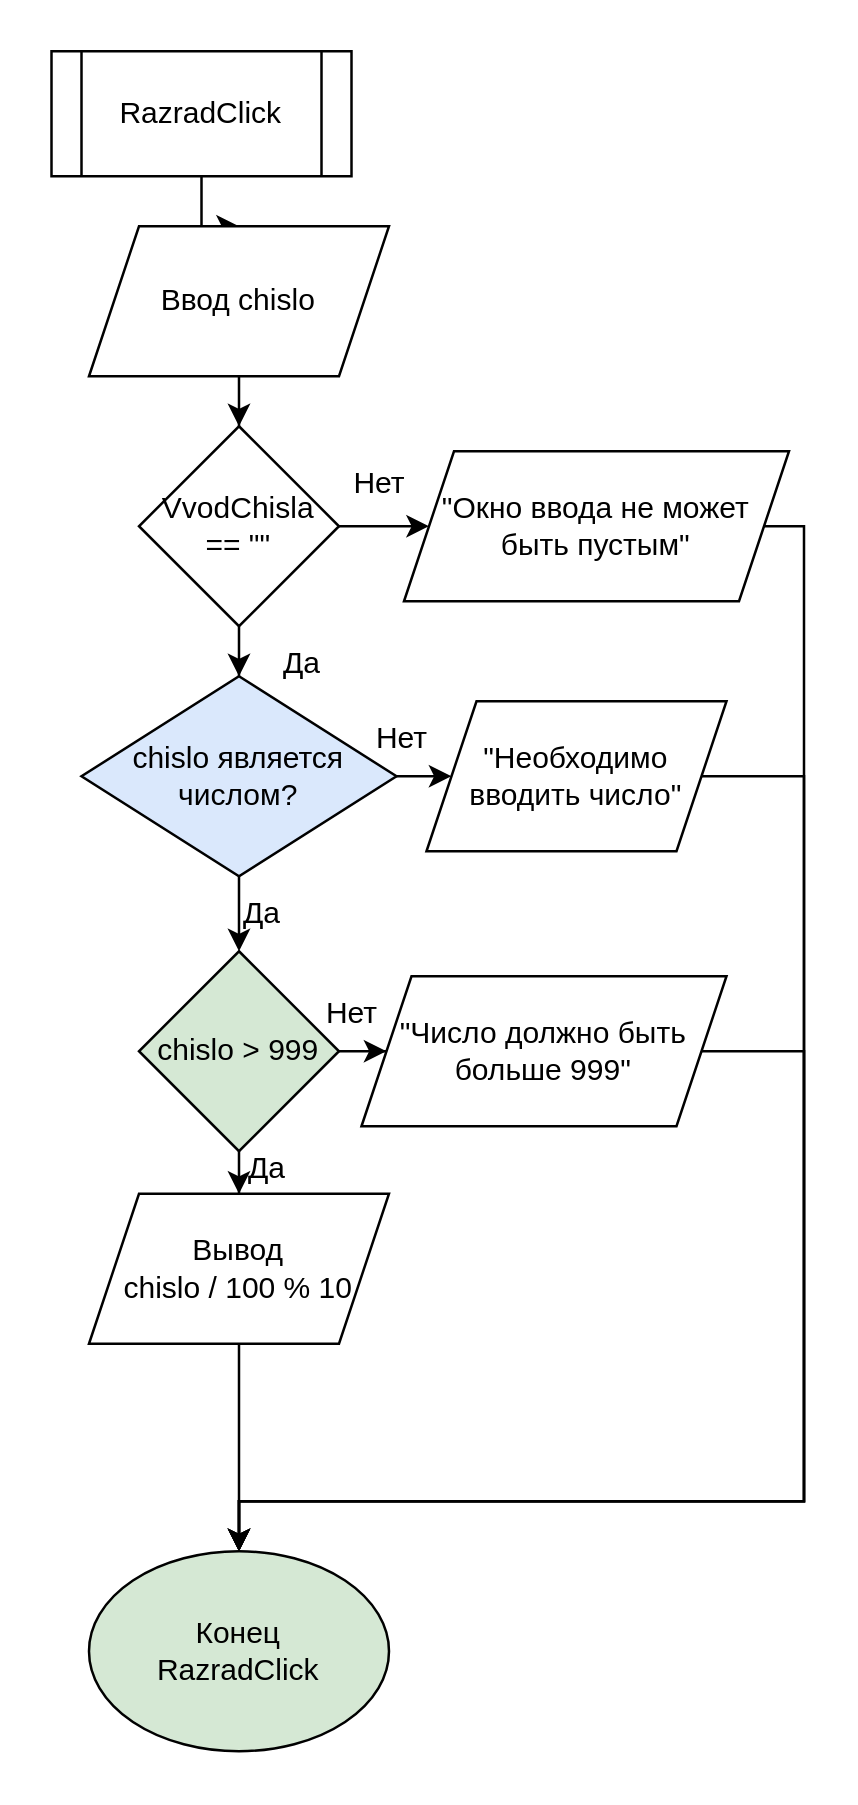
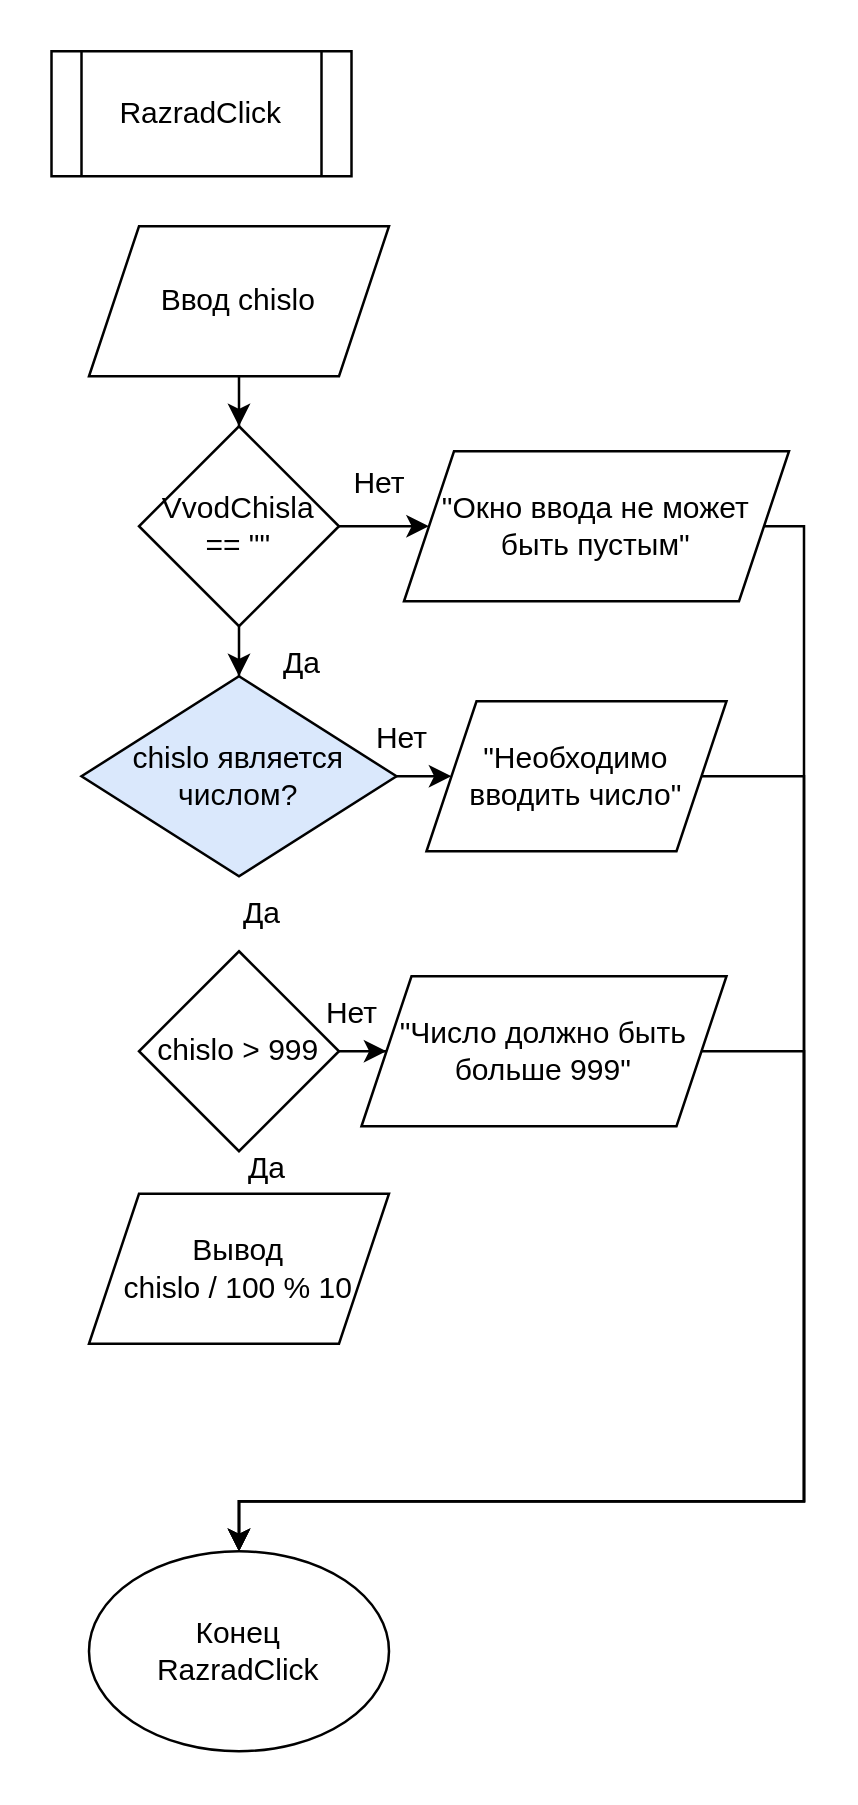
(201, 202) -> none
(239, 922) -> none
(239, 1051) -> (239, 1051)
(239, 1172) -> none
(239, 1420) -> none
(239, 1651) -> (239, 1651)
